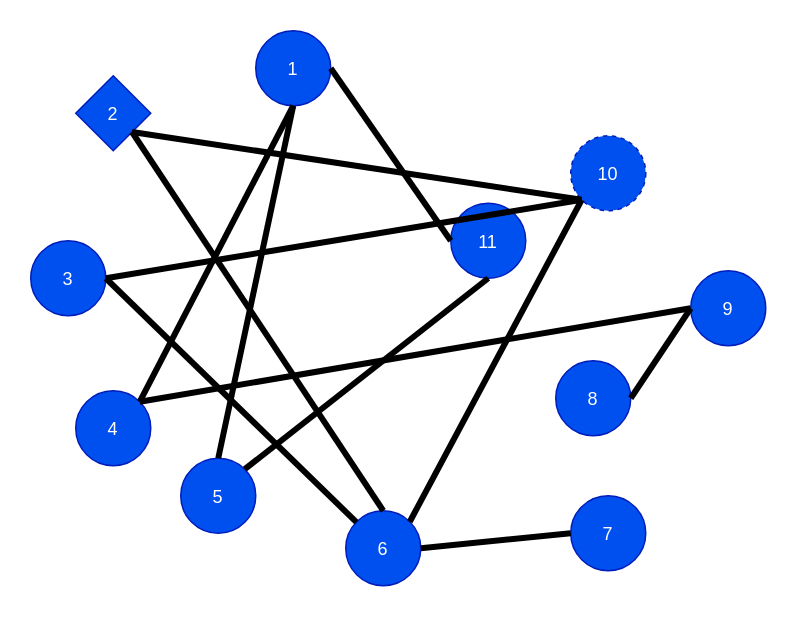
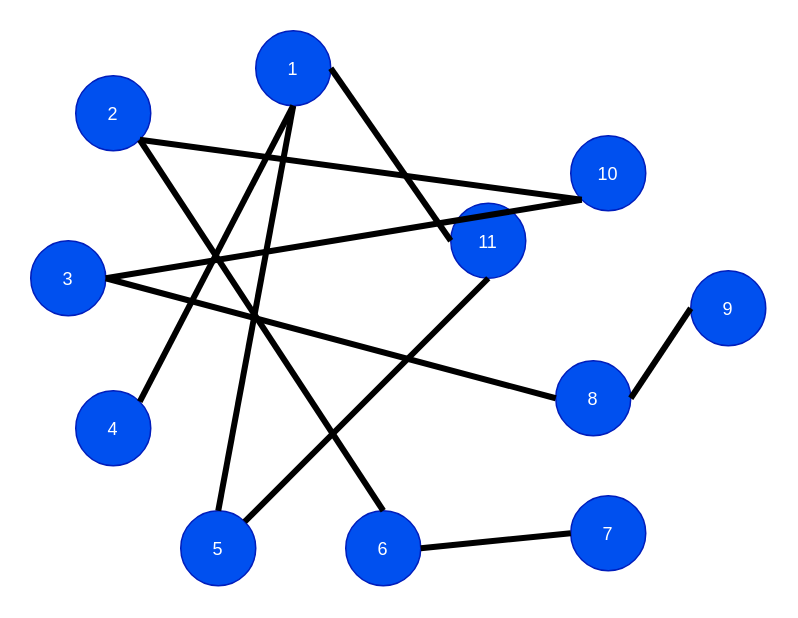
(113, 113) -> (113, 113)
(608, 173) -> (608, 173)
(549, 332) -> none
(496, 360) -> none
(233, 402) -> (482, 379)
(218, 496) -> (218, 548)
